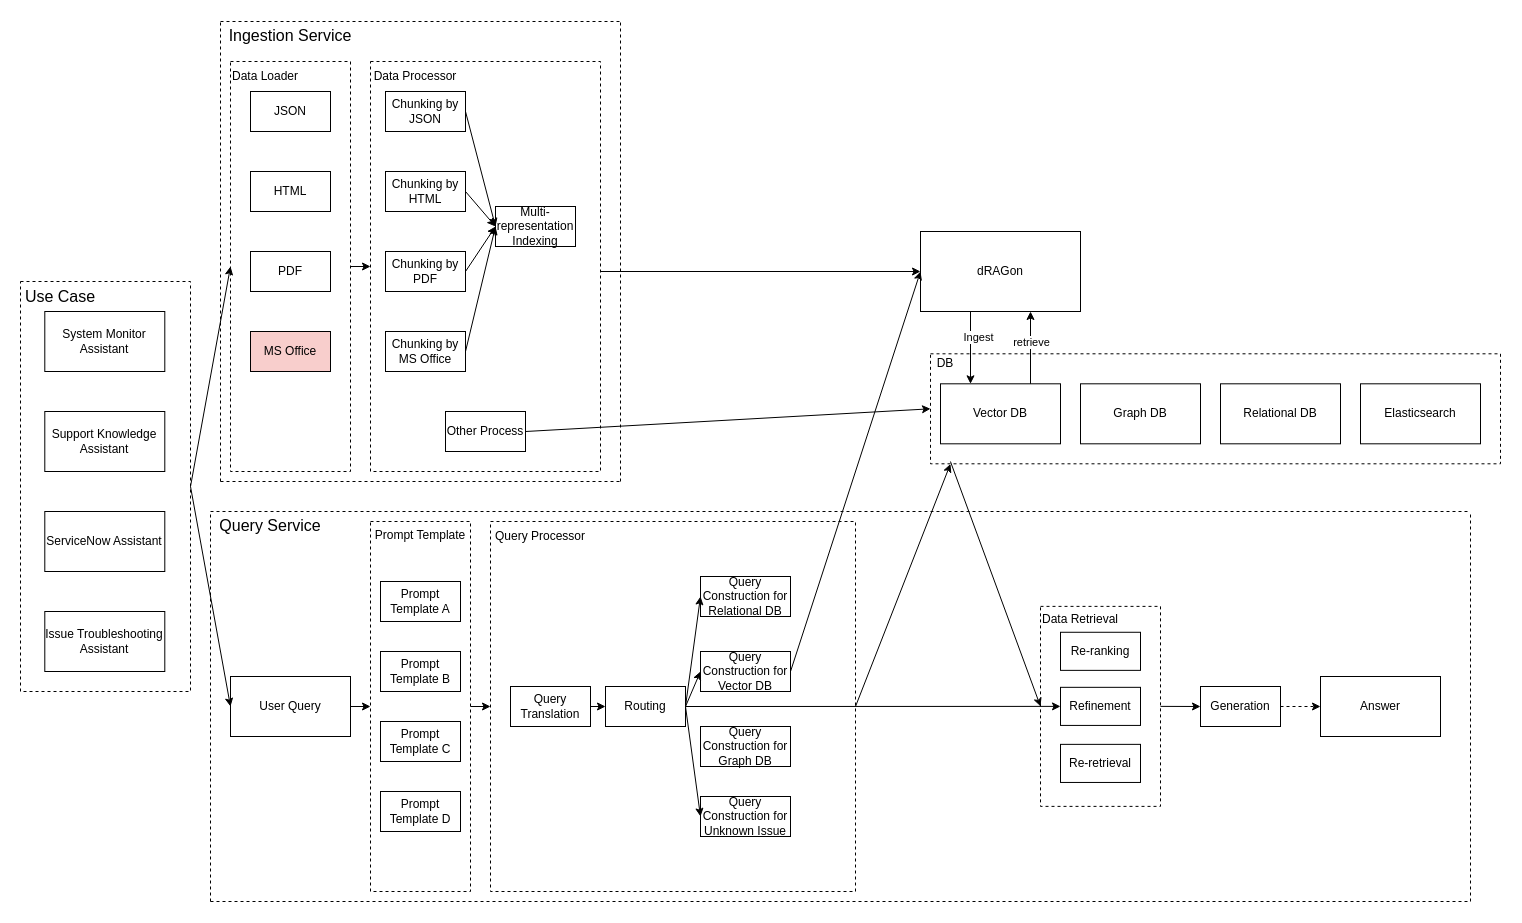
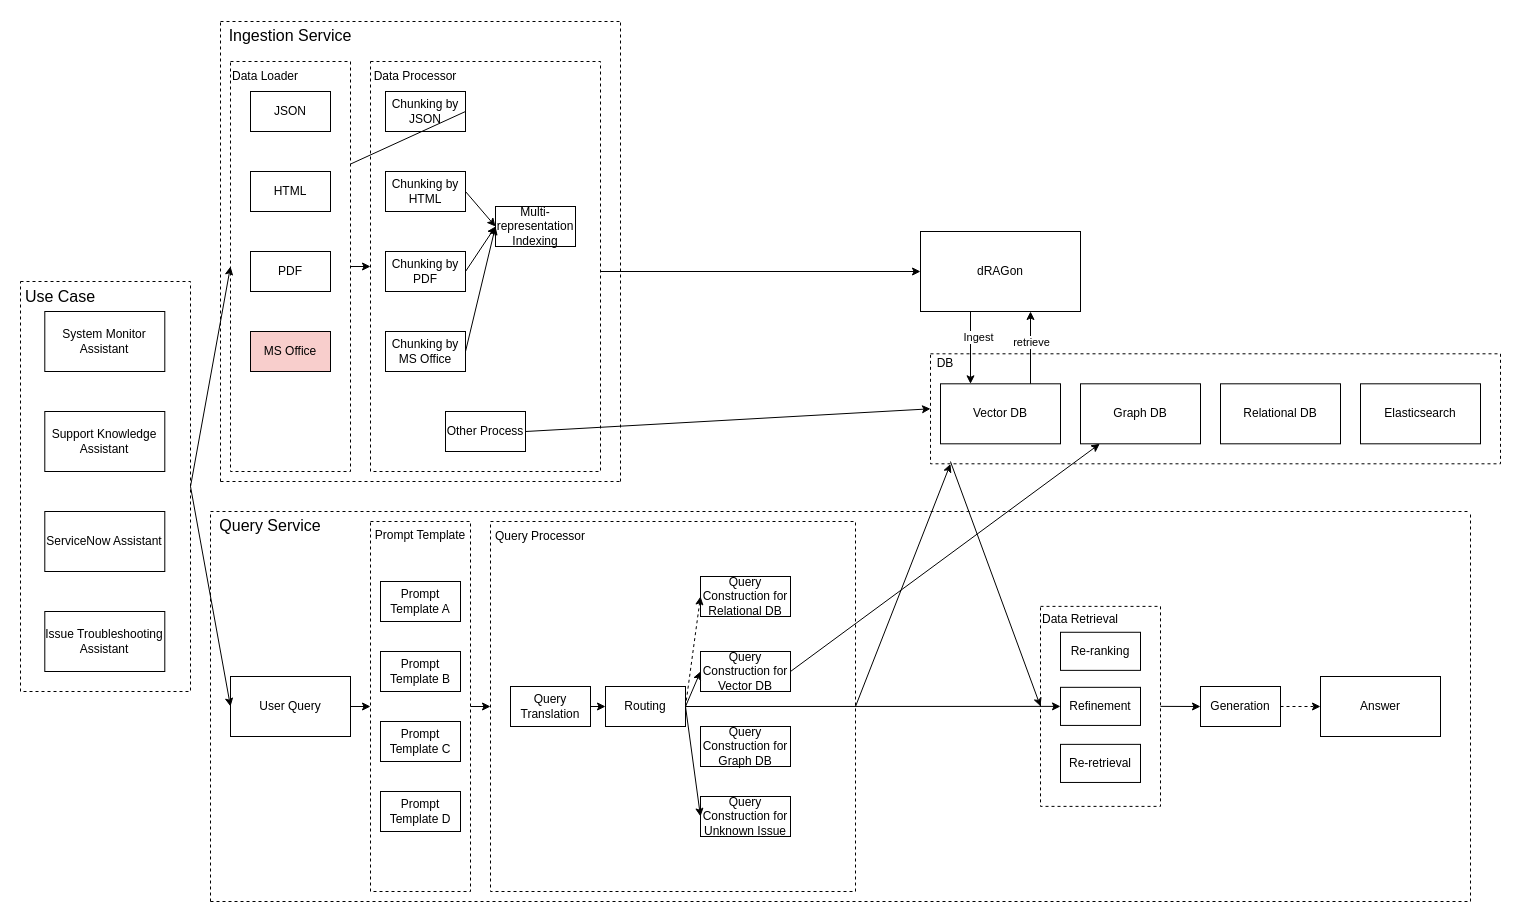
(480, 166) -> (407, 138)
(855, 475) -> (942, 560)
(693, 651) -> (693, 651)
